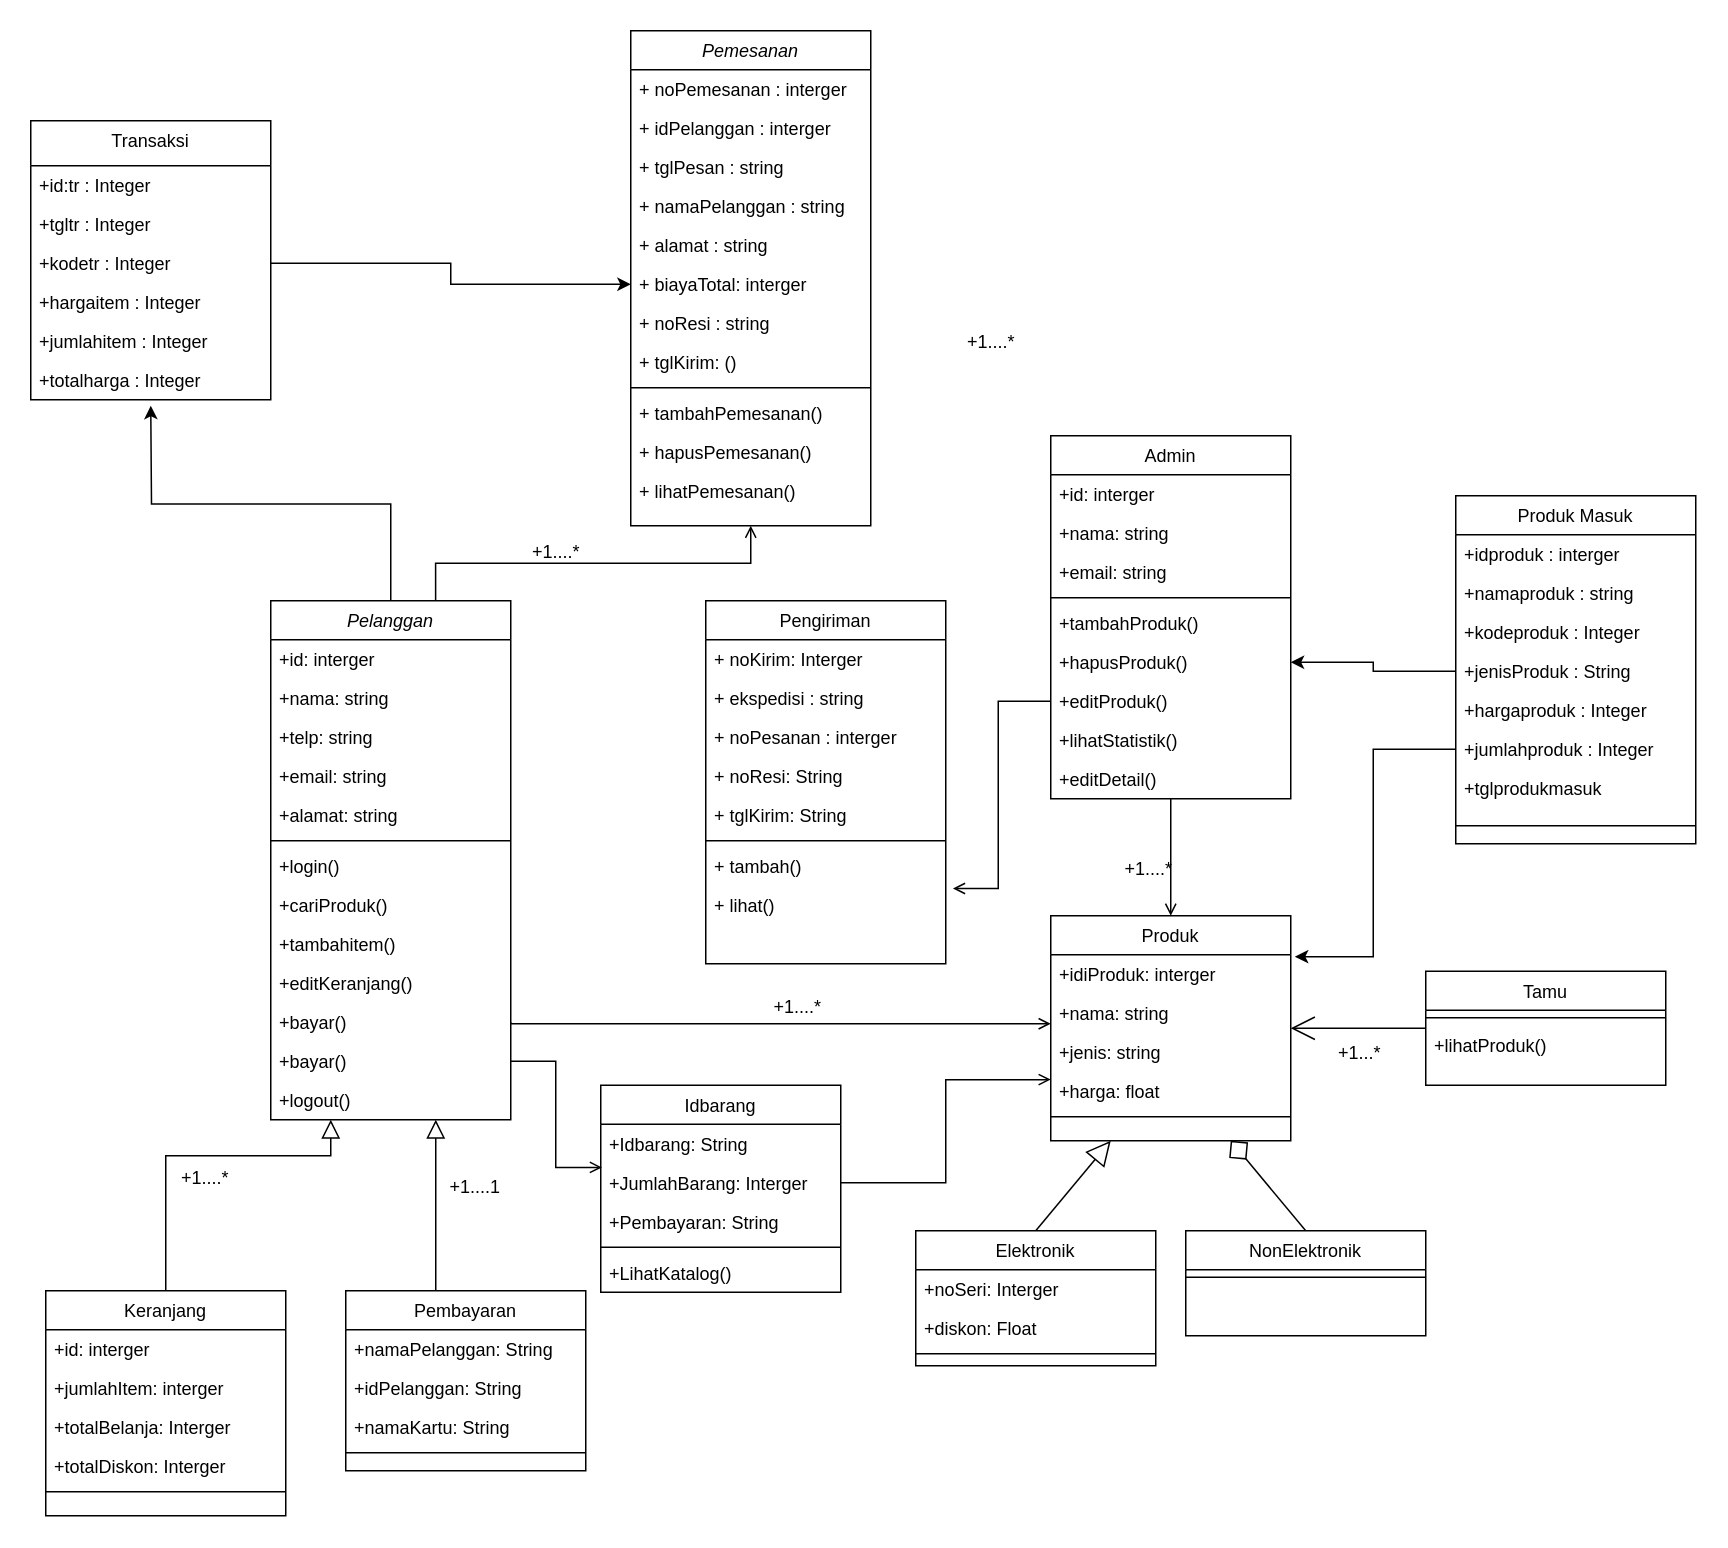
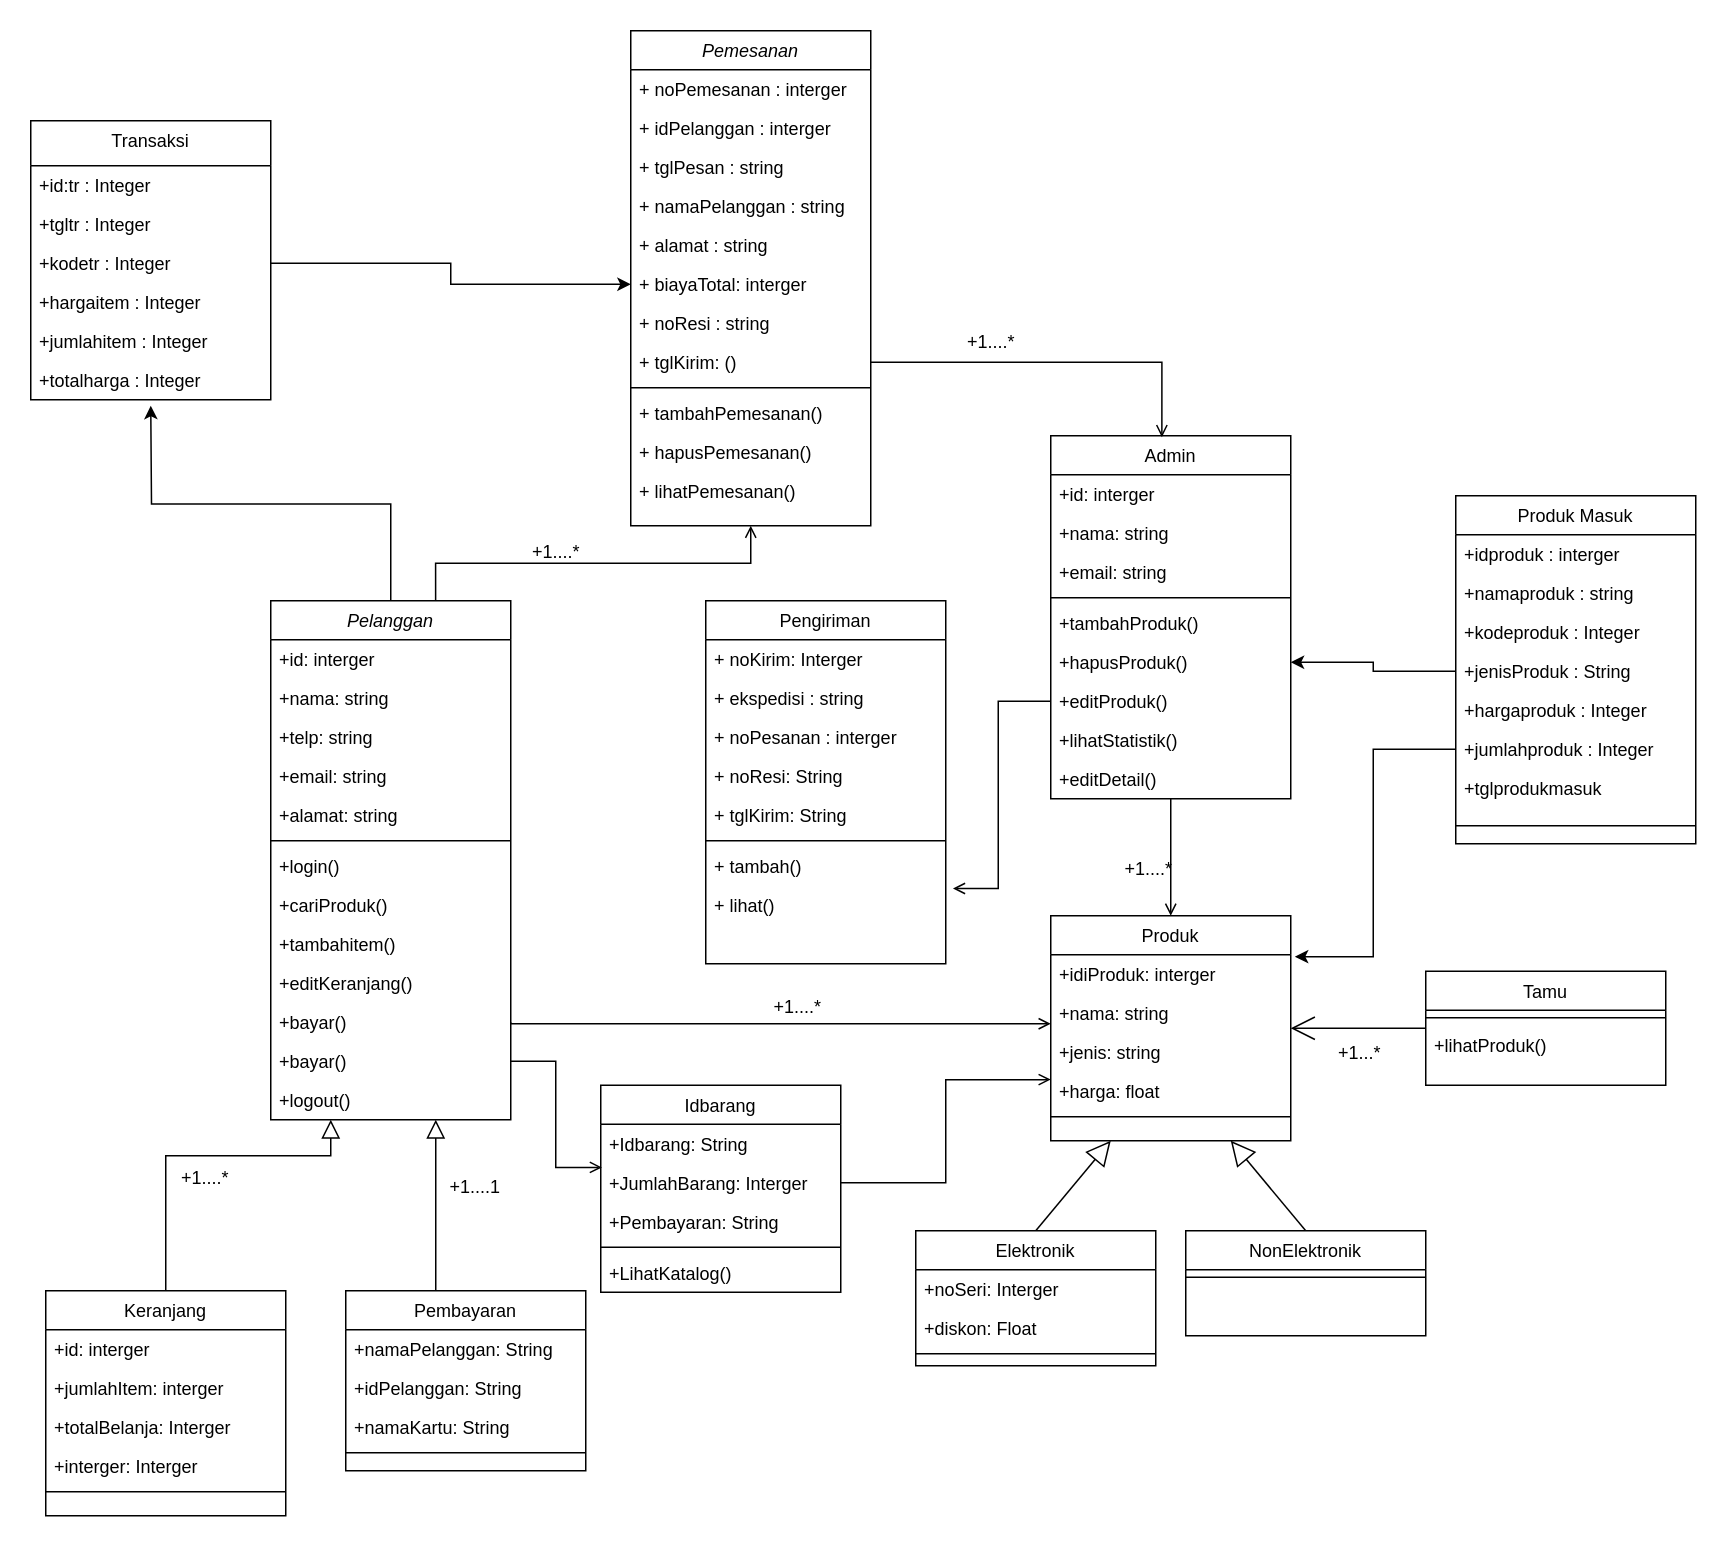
none -> (1052, 362)
(1246, 1160) -> (1247, 1160)
(156, 1467) -> (143, 1467)
